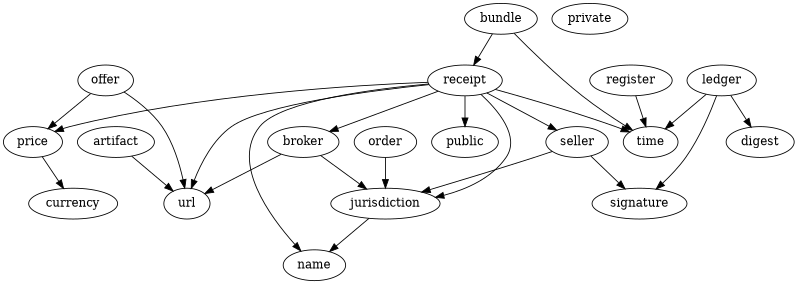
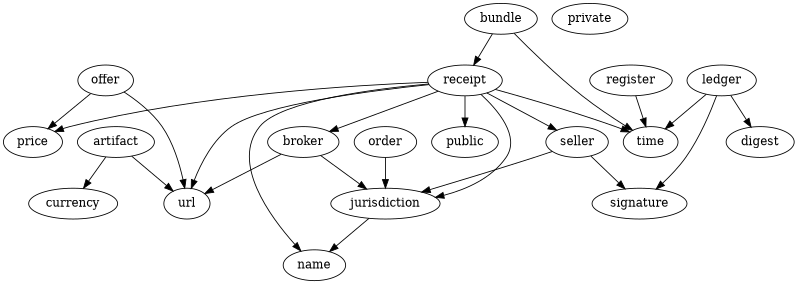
(51, 169) -> (97, 169)
